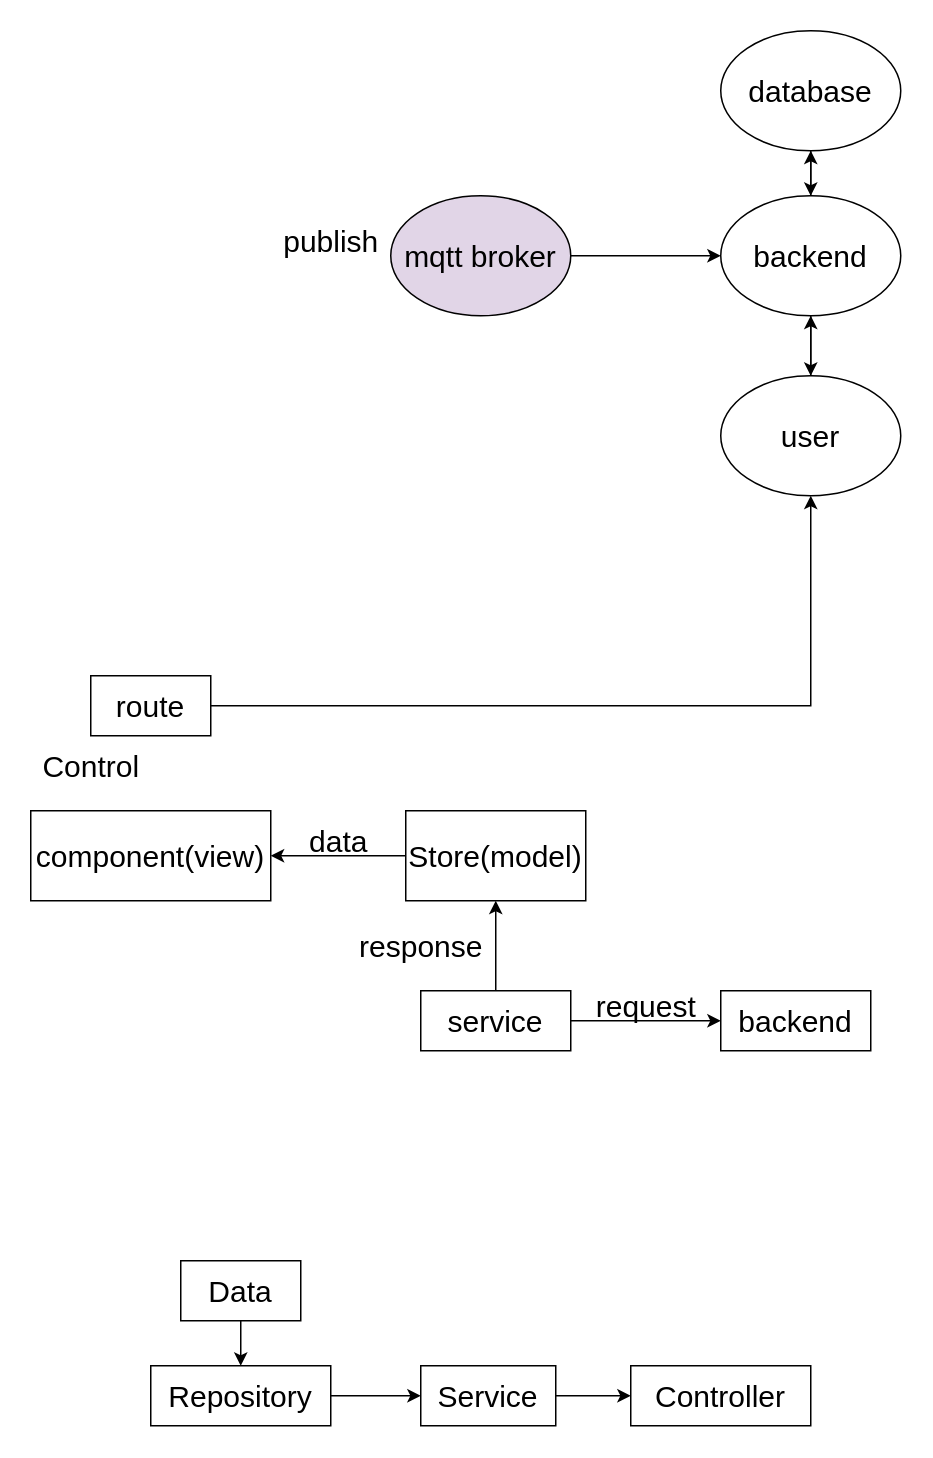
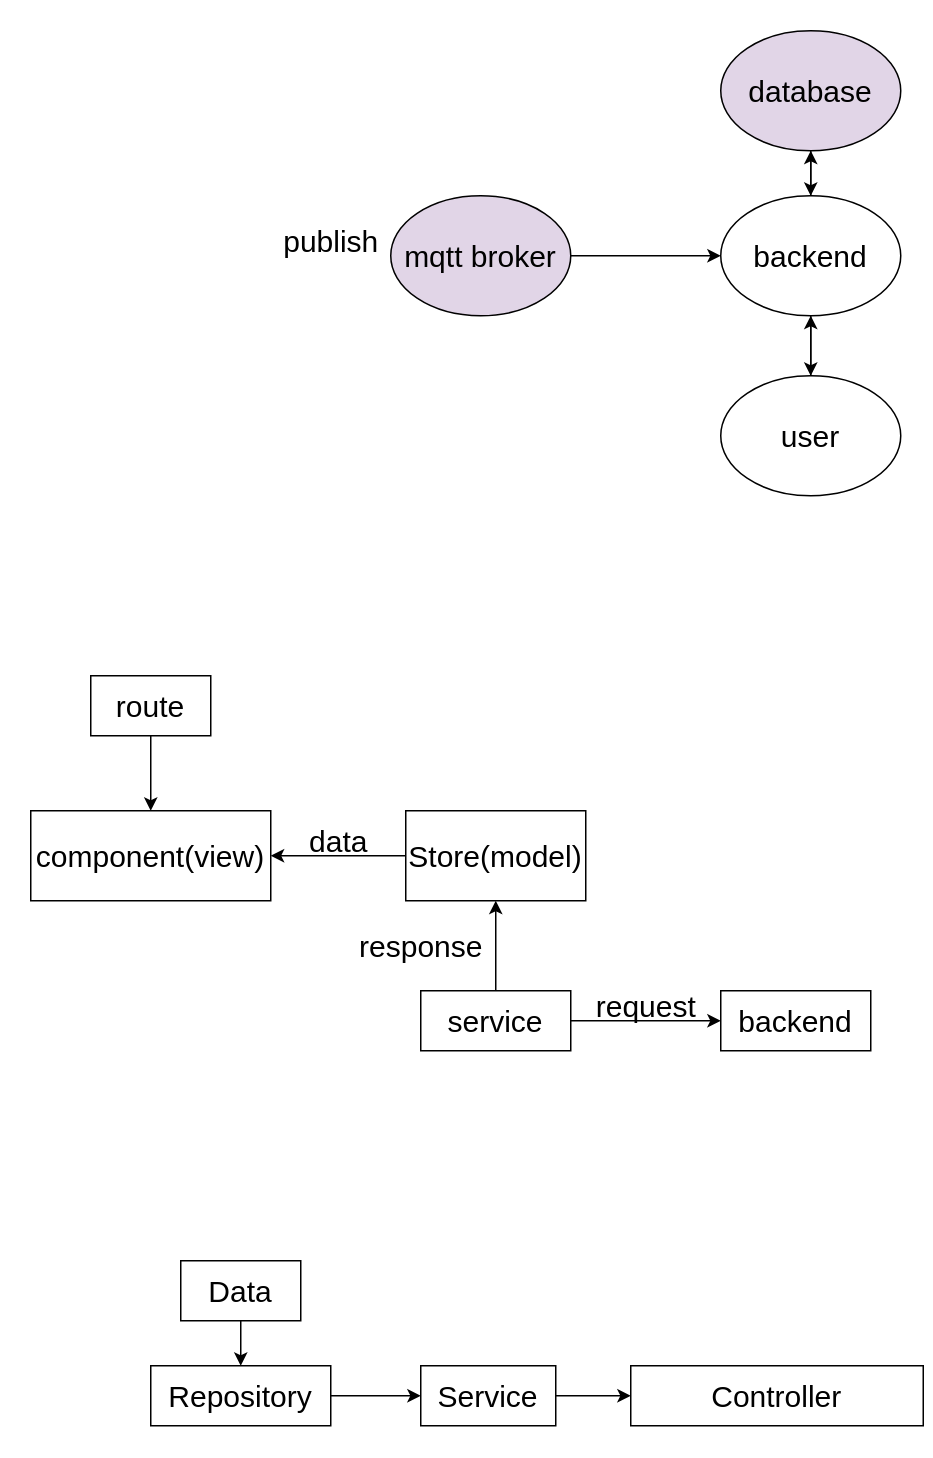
(811, 91) -> (811, 91)
(611, 706) -> (151, 768)
(91, 766) -> none
(721, 1396) -> (777, 1396)
